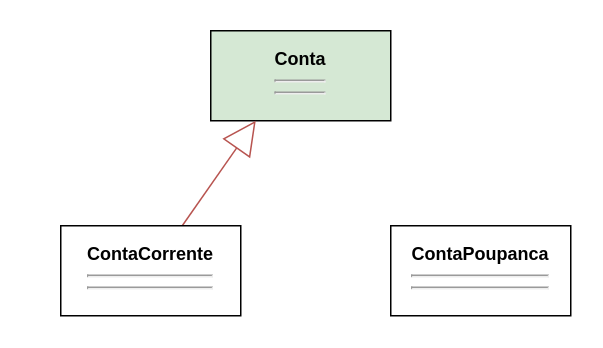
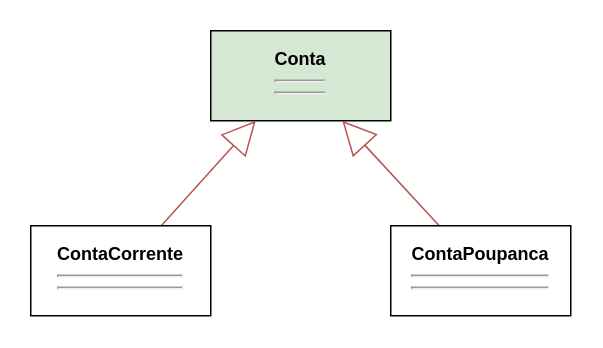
none -> (402, 186)
(151, 271) -> (121, 271)
